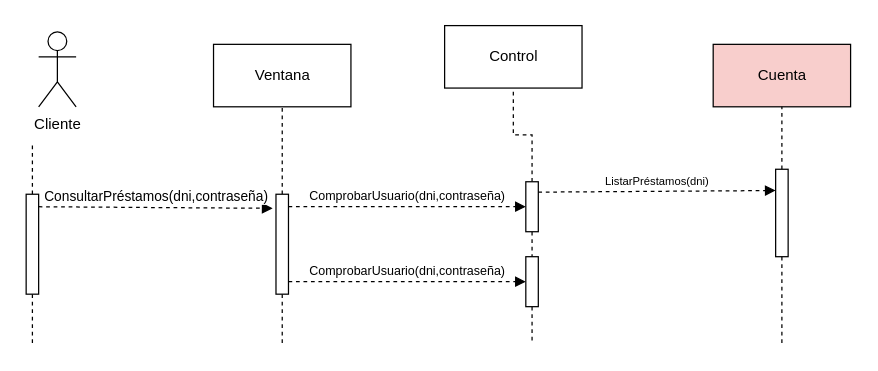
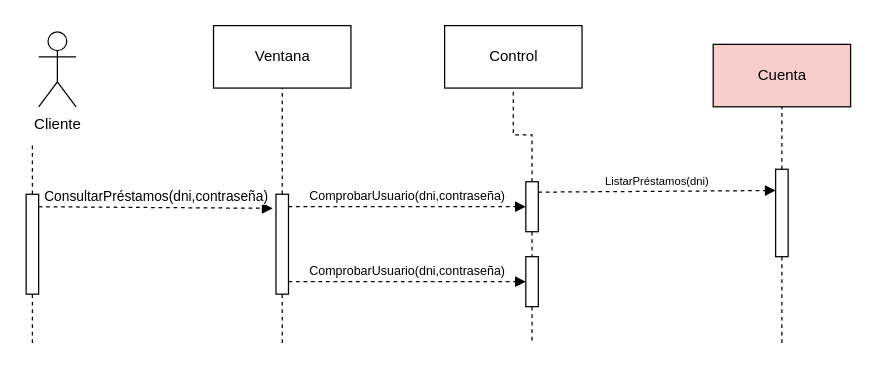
(282, 76) -> (282, 57)
